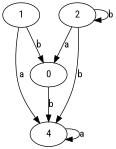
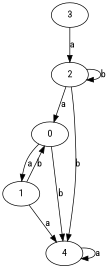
none -> (70, 15)
none -> (28, 158)
